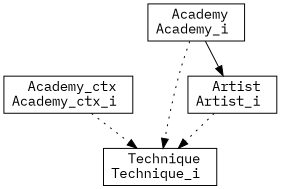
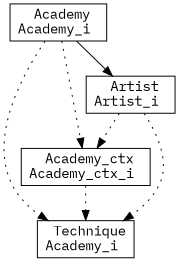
none -> (71, 90)
none -> (111, 127)
(160, 167) -> (86, 239)
